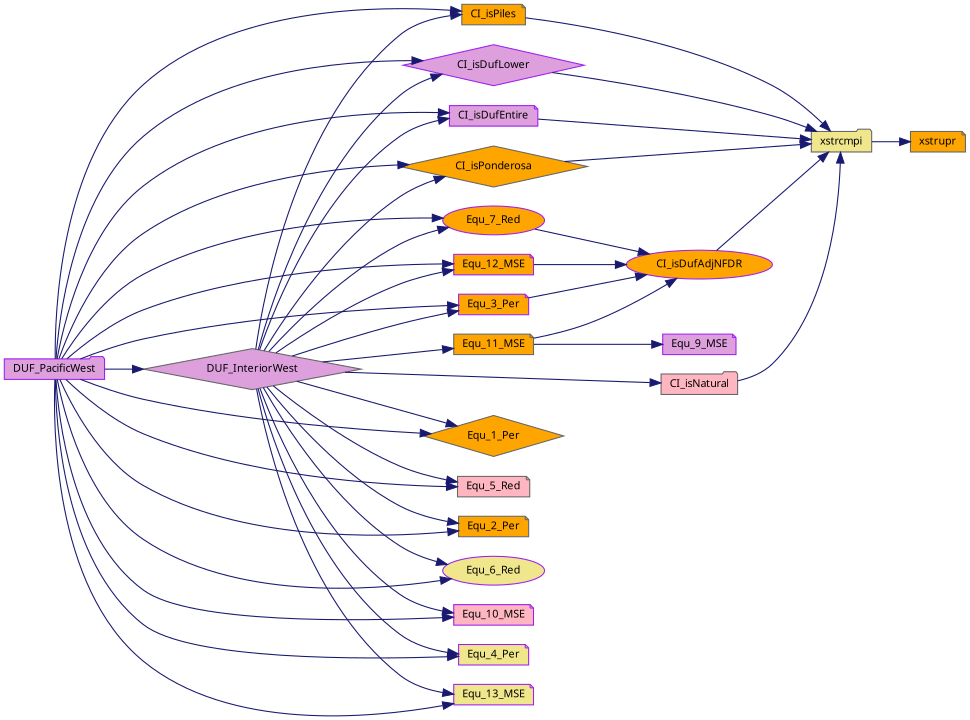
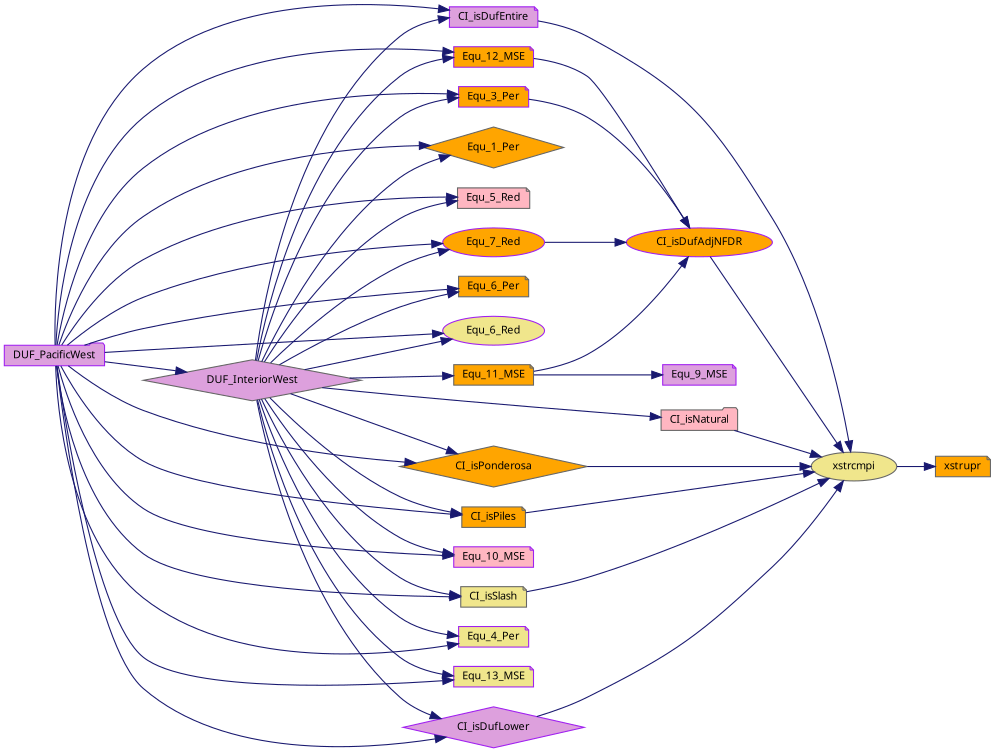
(841, 142) -> (854, 467)
(494, 526) -> (494, 287)
none -> (494, 597)
